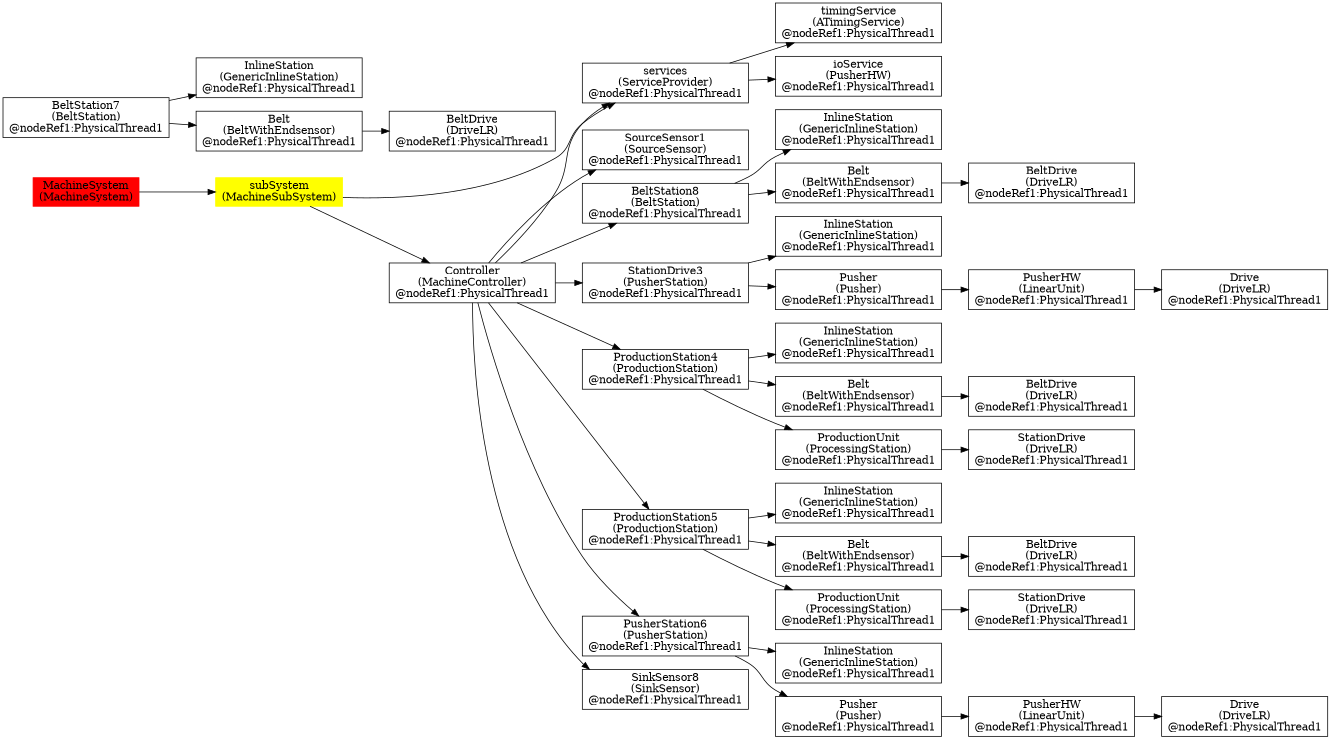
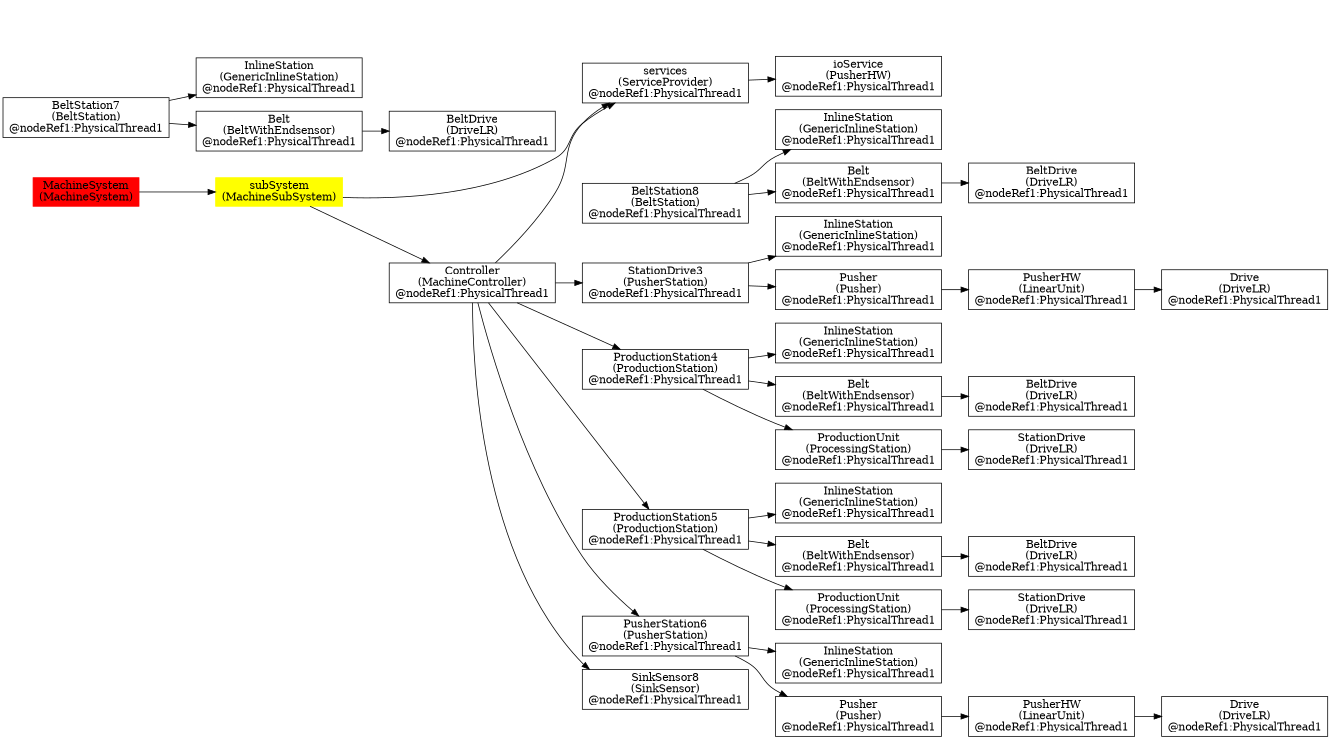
(858, 23) -> none
(665, 150) -> none
(565, 245) -> none
